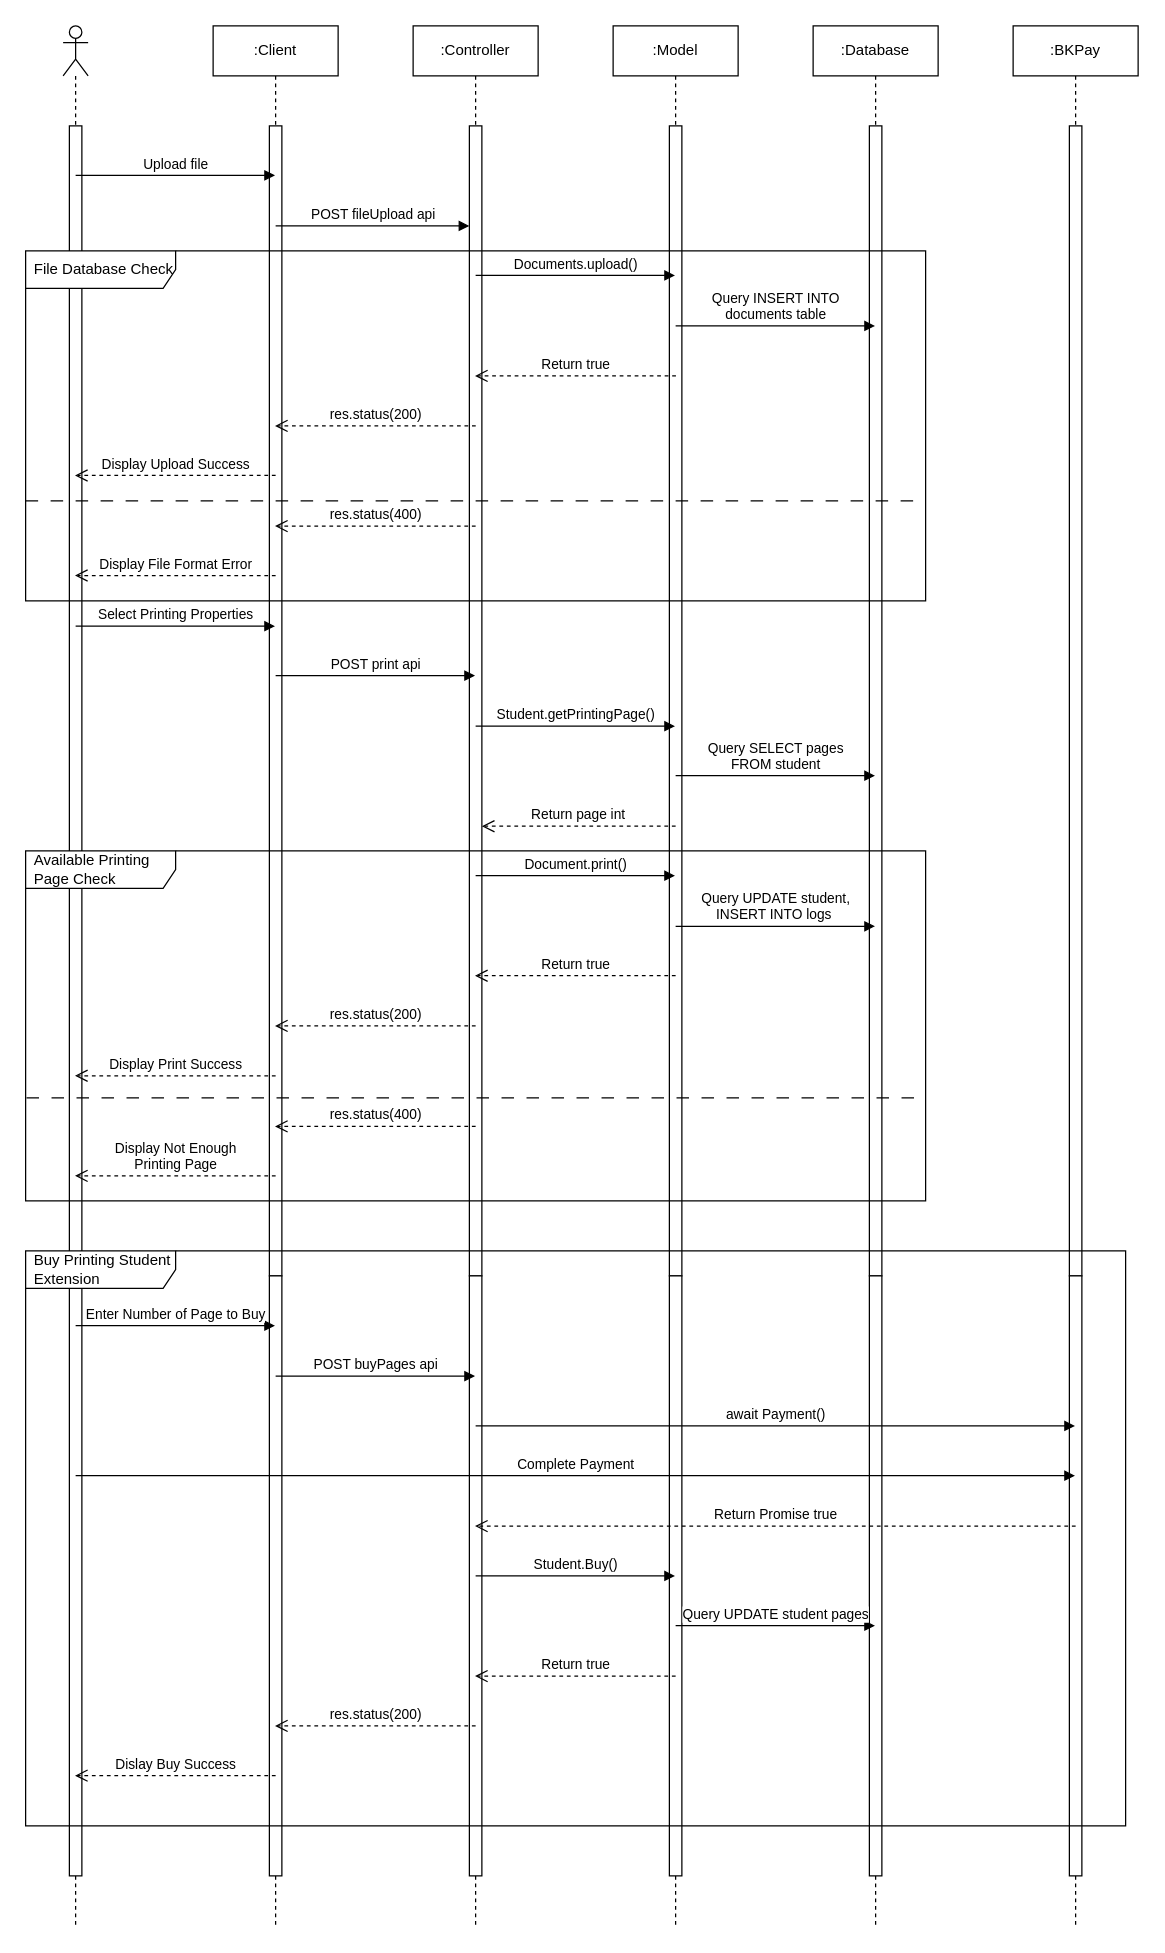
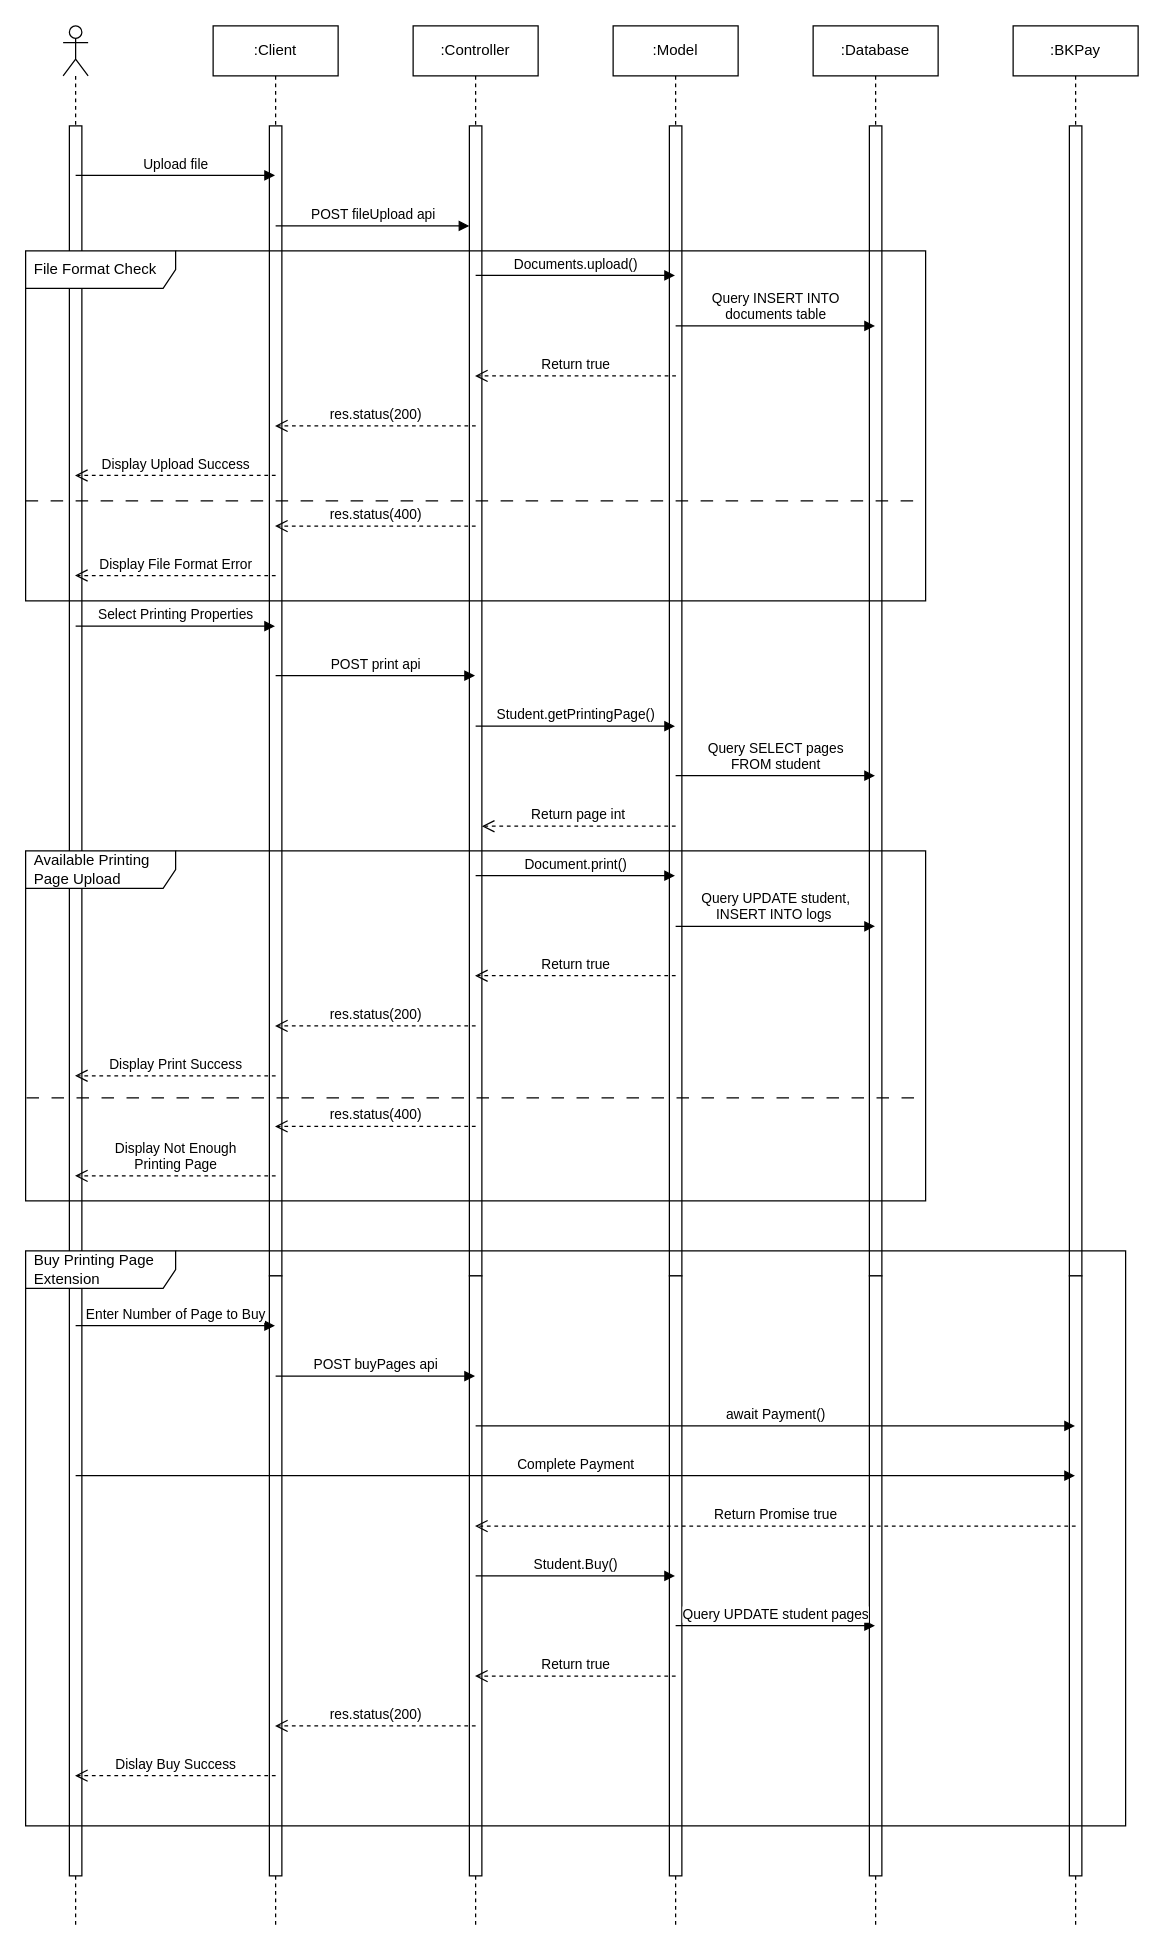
(105, 269) -> (98, 269)
(105, 869) -> (105, 869)
(105, 1269) -> (105, 1269)
